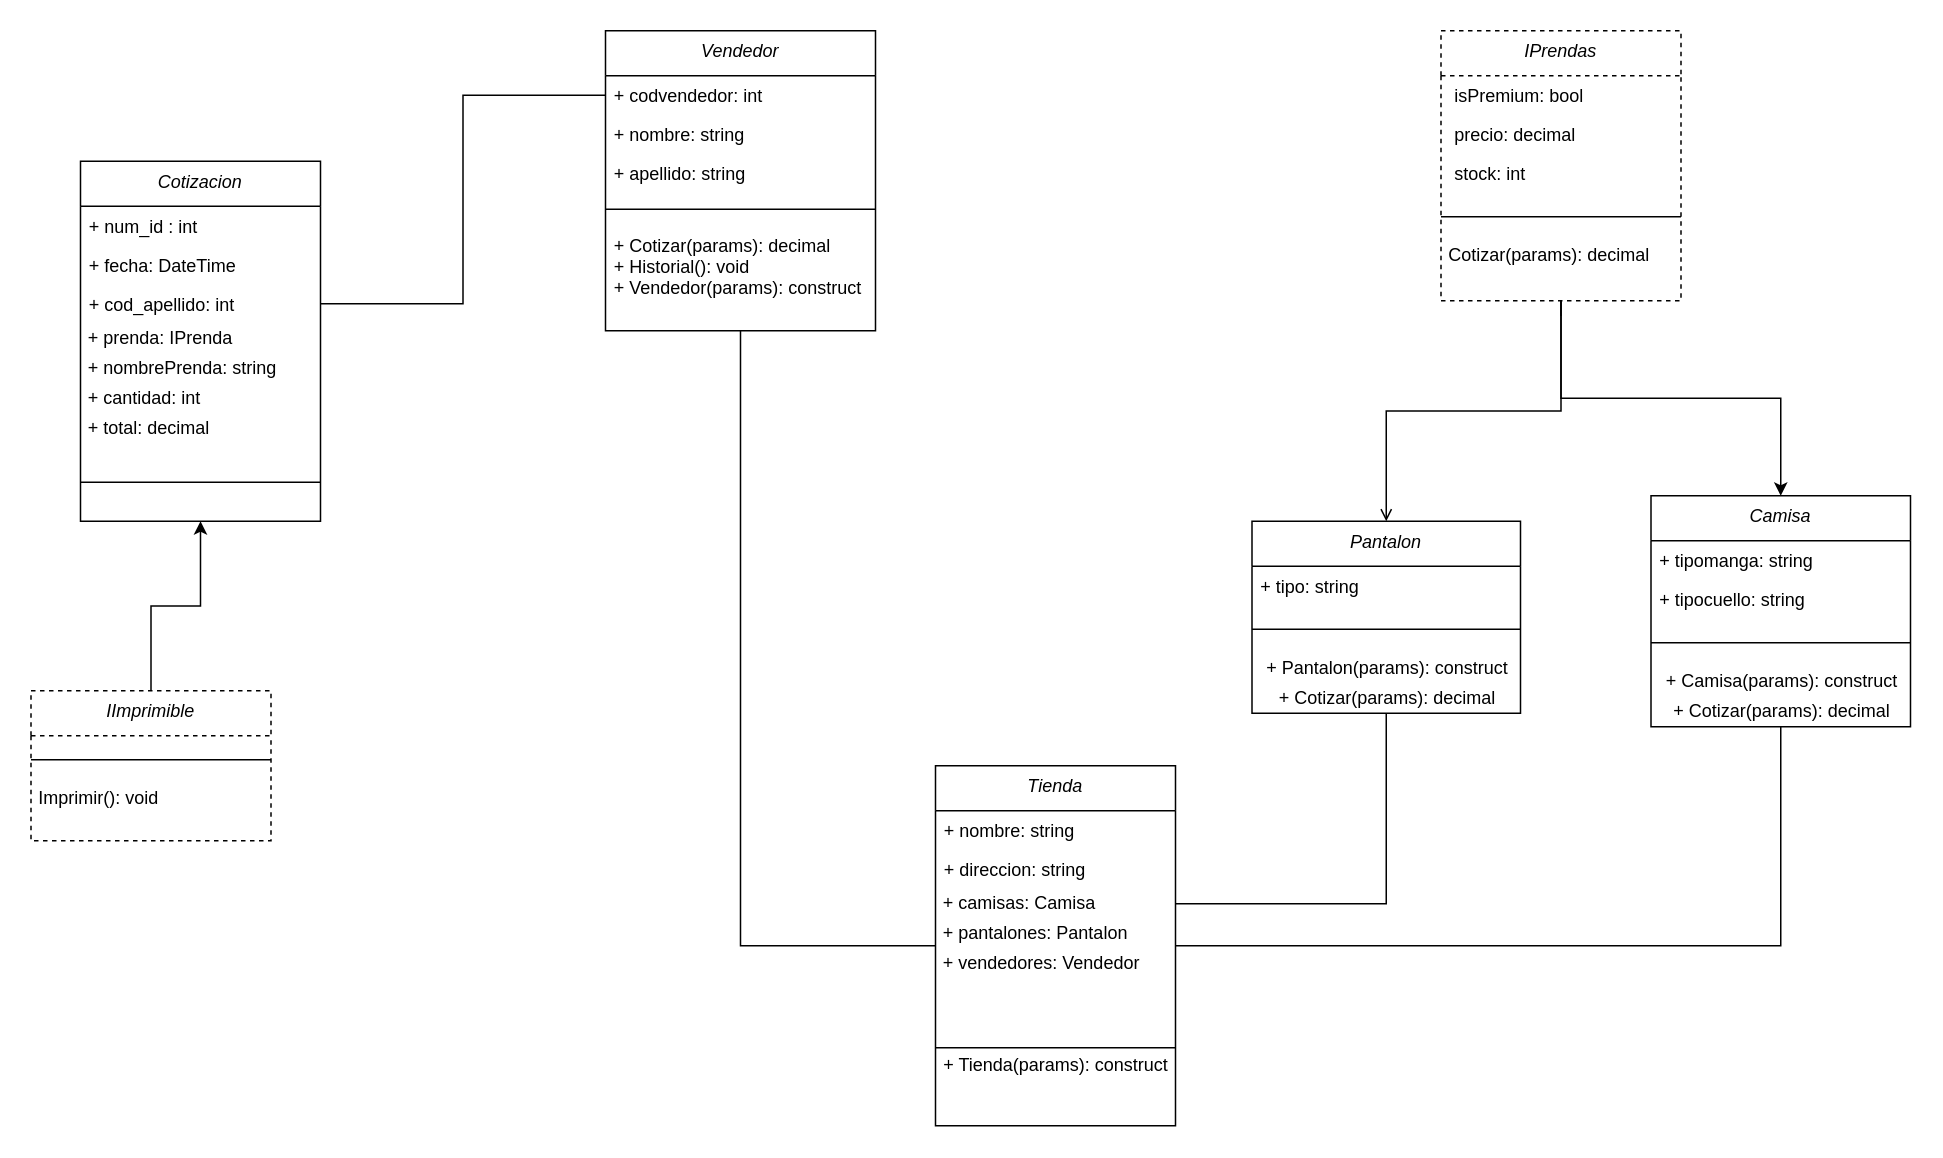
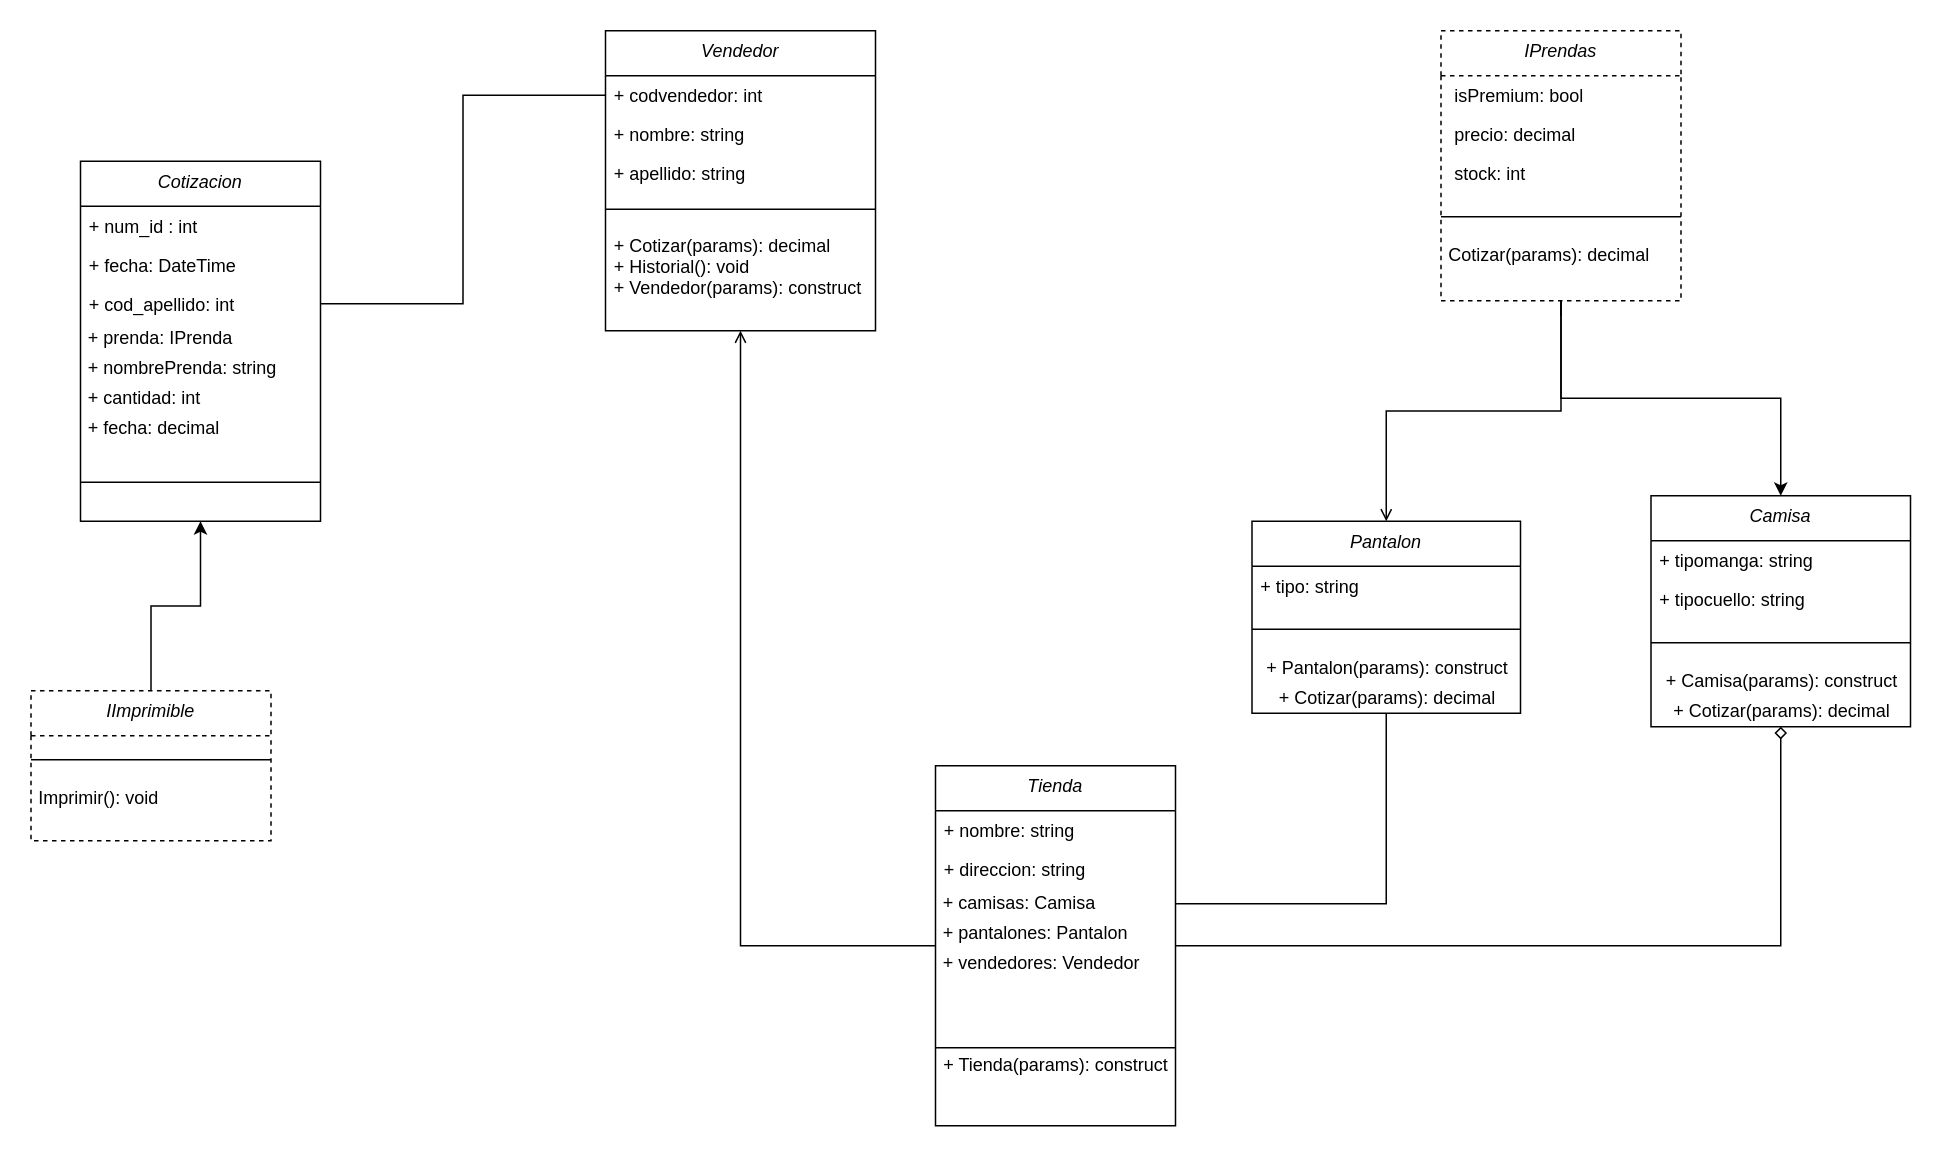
(740, 336) -> (740, 337)
(150, 428) -> (152, 428)
(1781, 734) -> (1781, 739)
